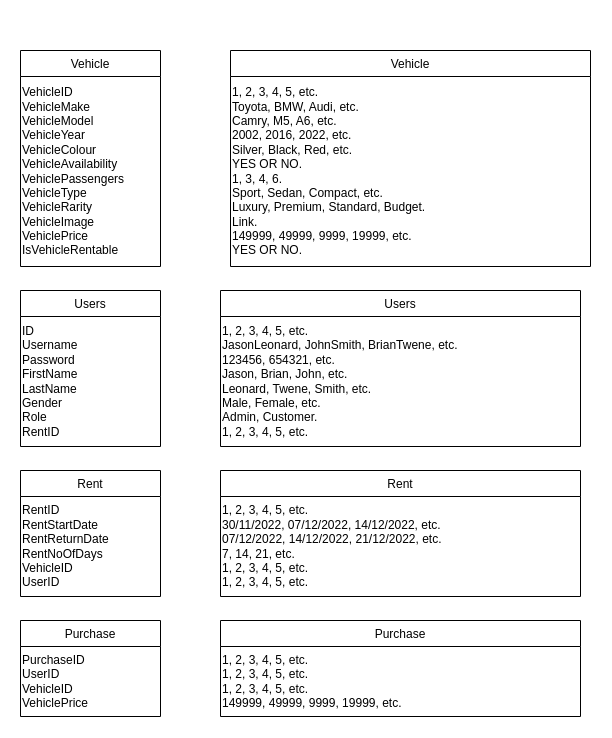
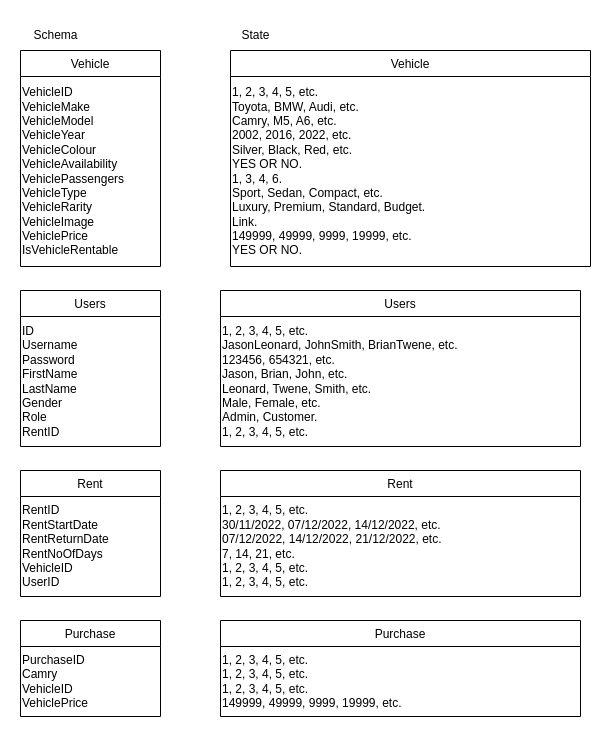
none -> (56, 36)
none -> (256, 36)
(58, 682) -> (58, 682)
